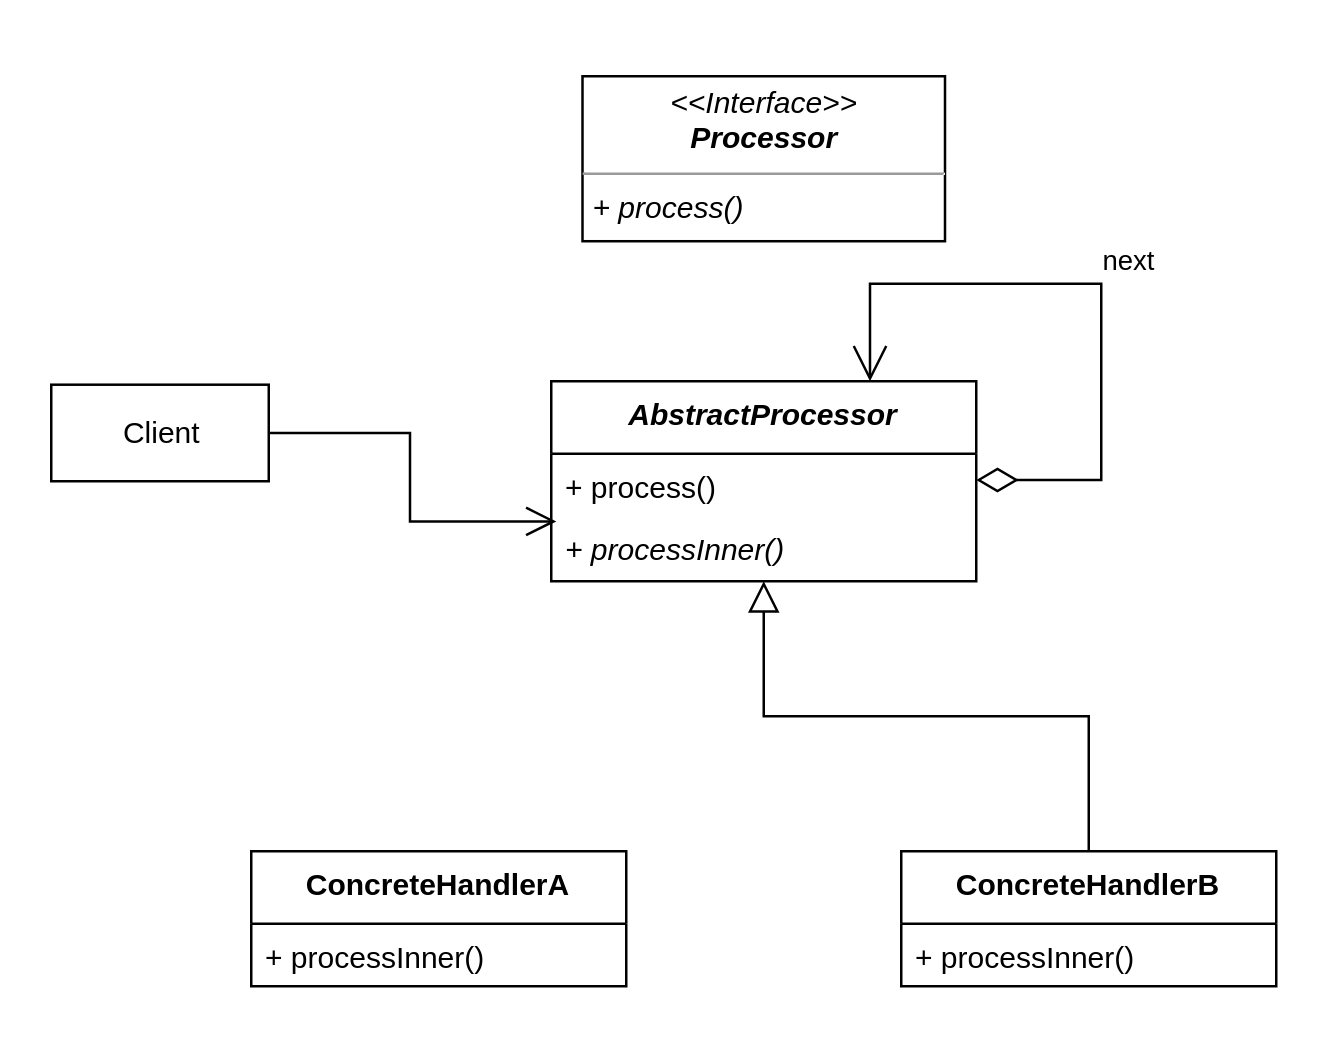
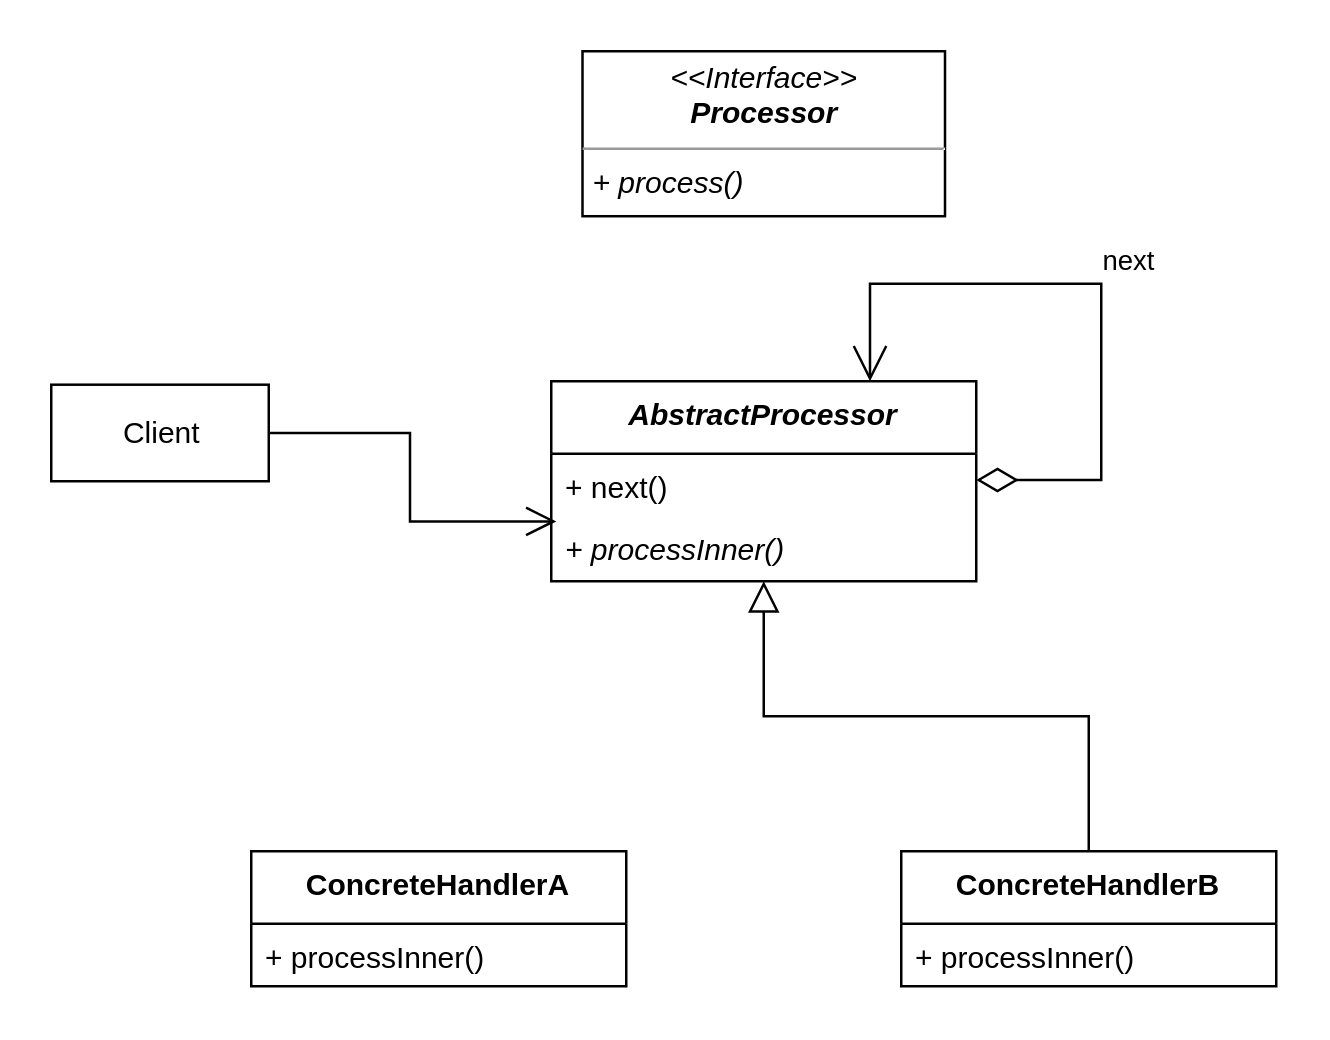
(764, 159) -> (764, 134)
(657, 488) -> (632, 488)
